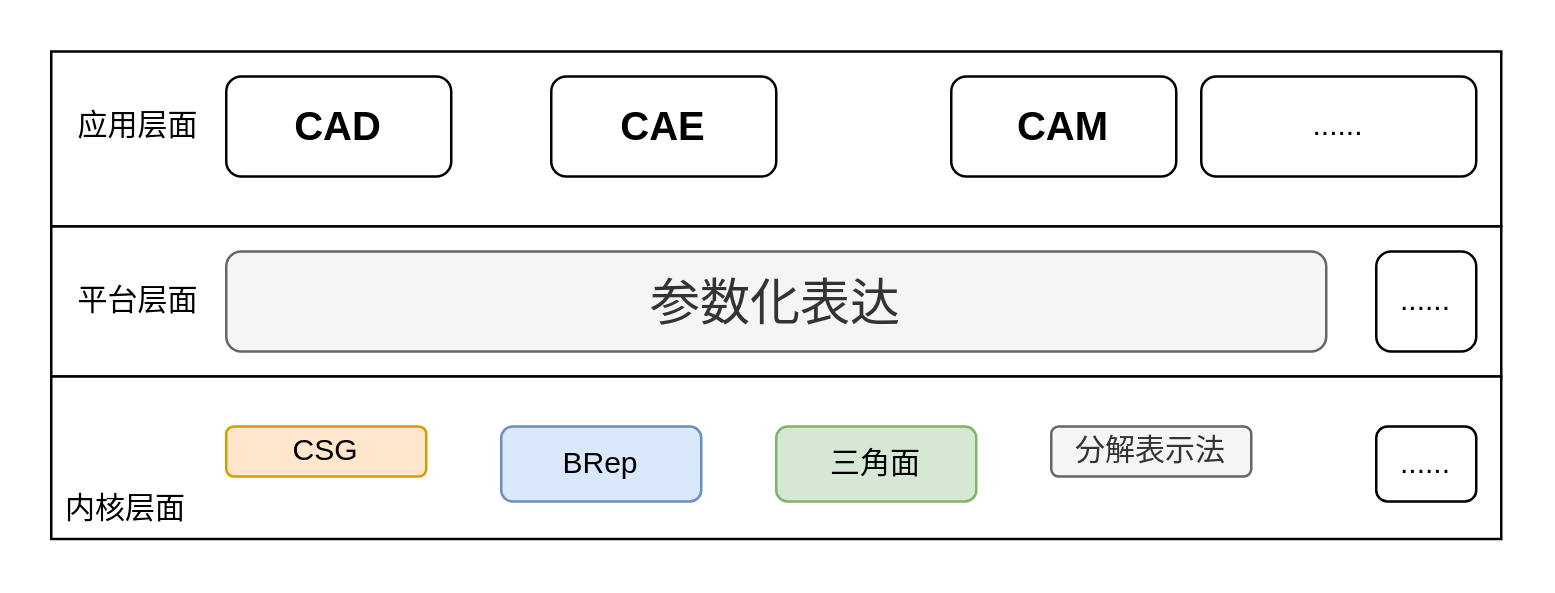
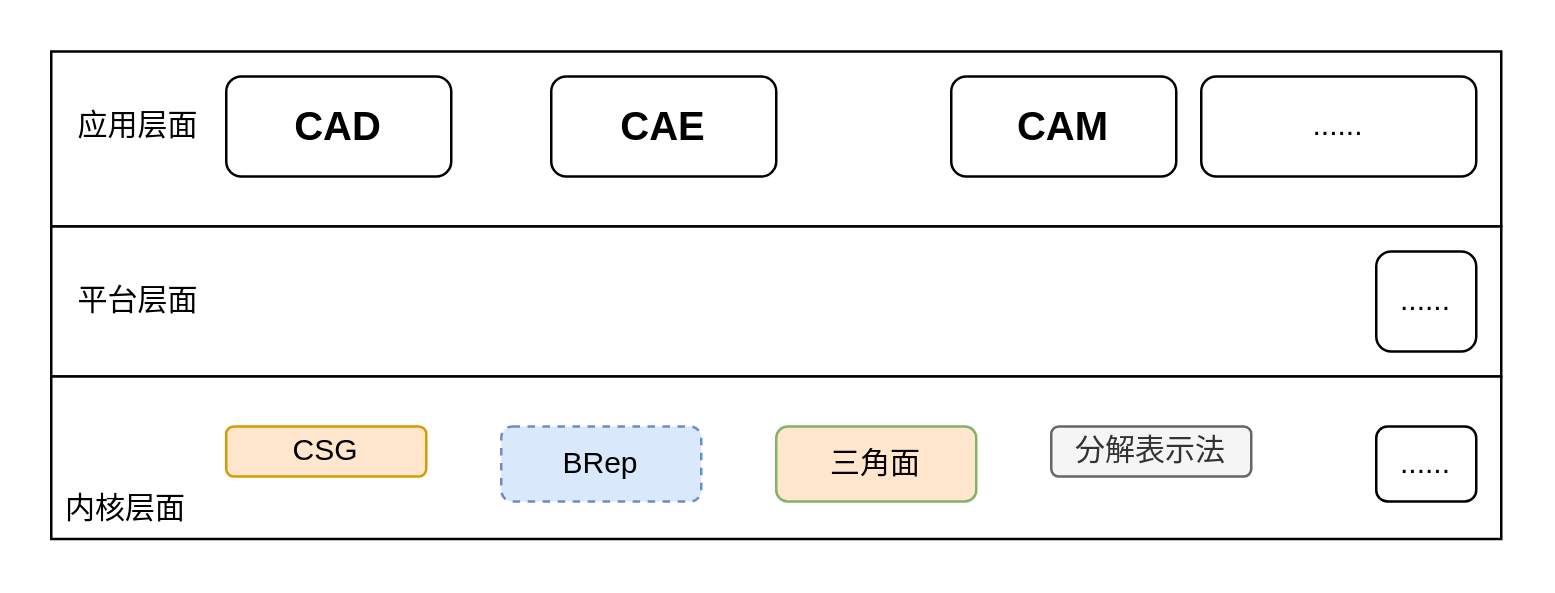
(776, 301) -> none
(601, 464) -> (601, 464)
(876, 464) -> (876, 464)
